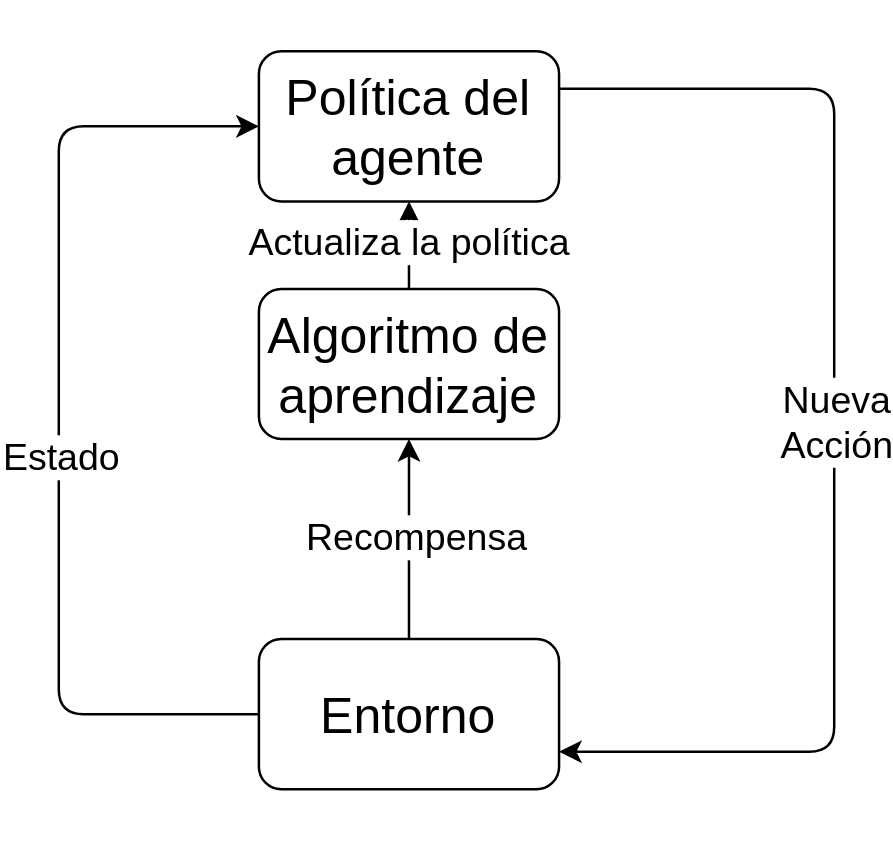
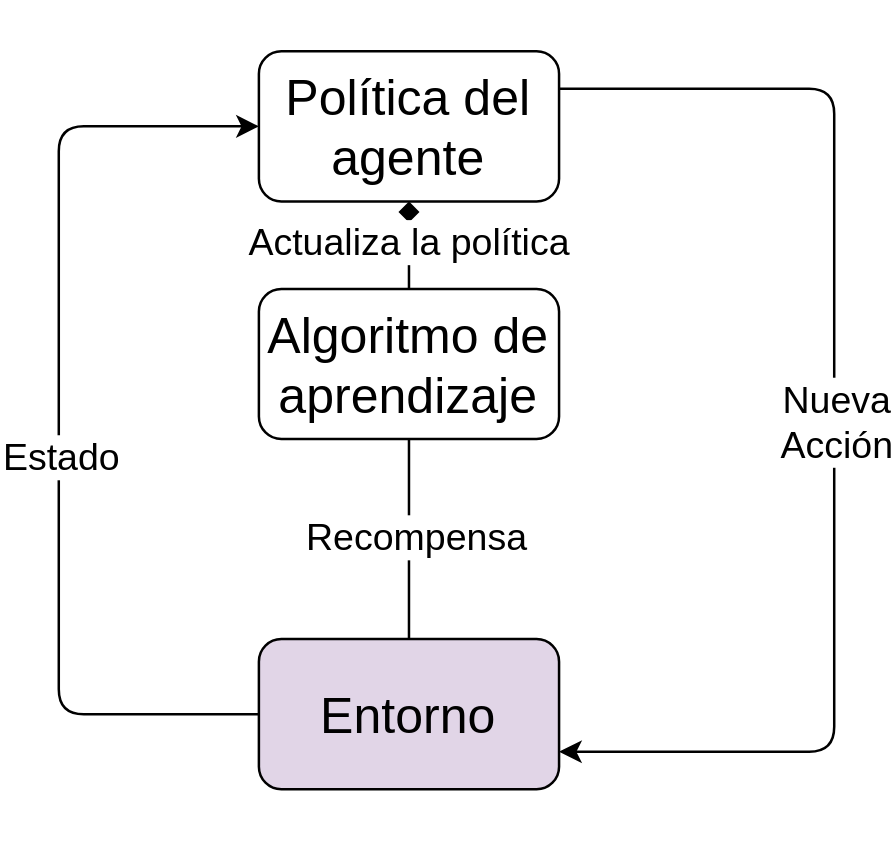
(409, 219) -> (409, 221)
(409, 457) -> (409, 450)
(409, 714) -> (409, 714)
